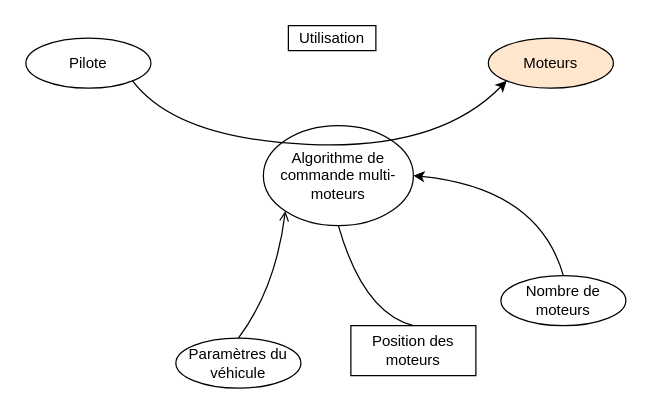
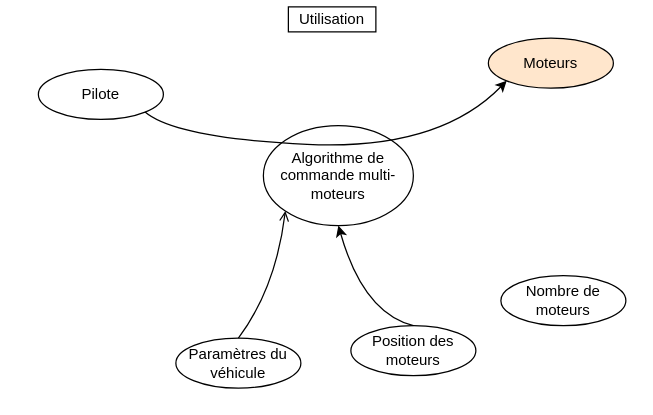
(332, 38) -> (332, 19)
(88, 63) -> (101, 94)
(509, 203) -> none
(340, 232) -> (341, 235)
(413, 351) -> (413, 351)
